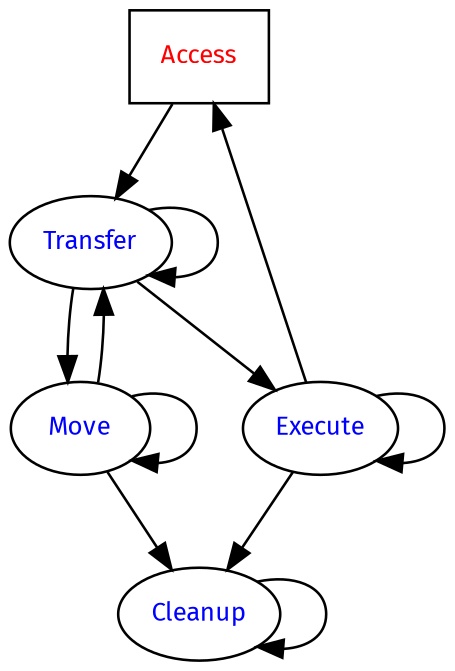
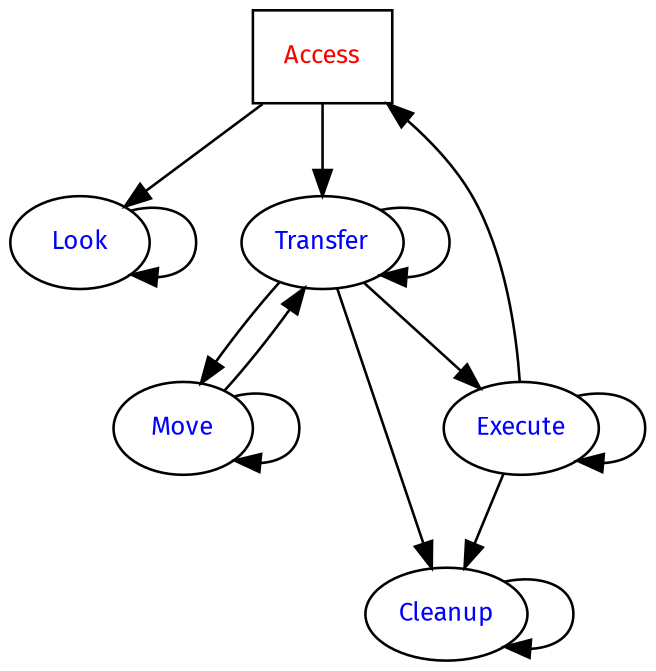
none -> (80, 243)
(132, 510) -> (380, 416)
